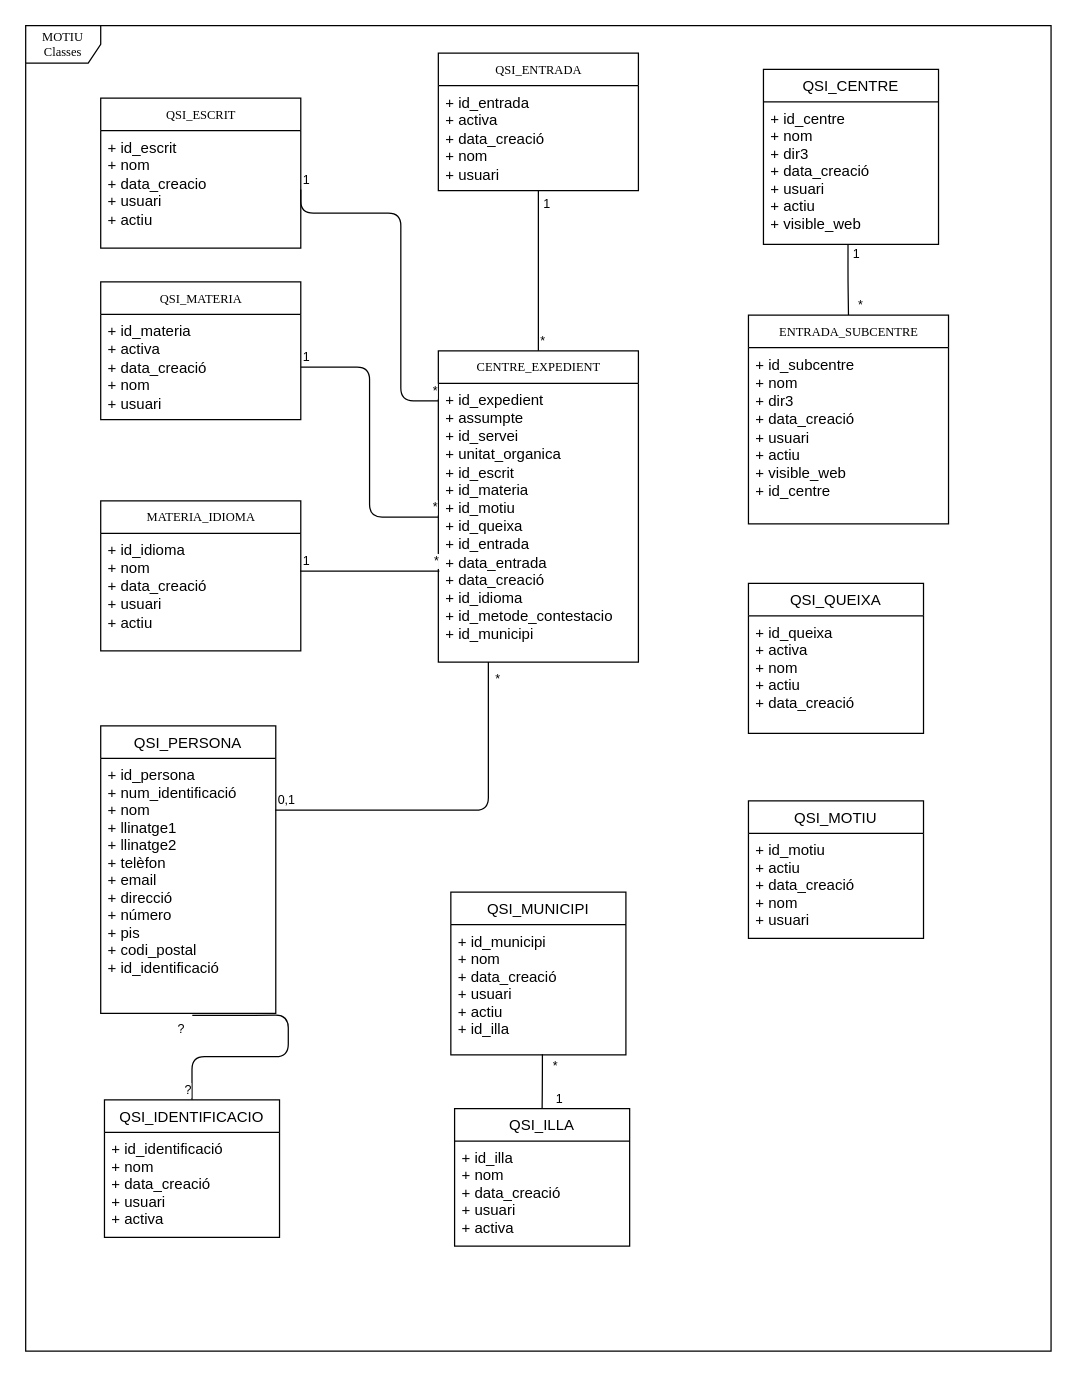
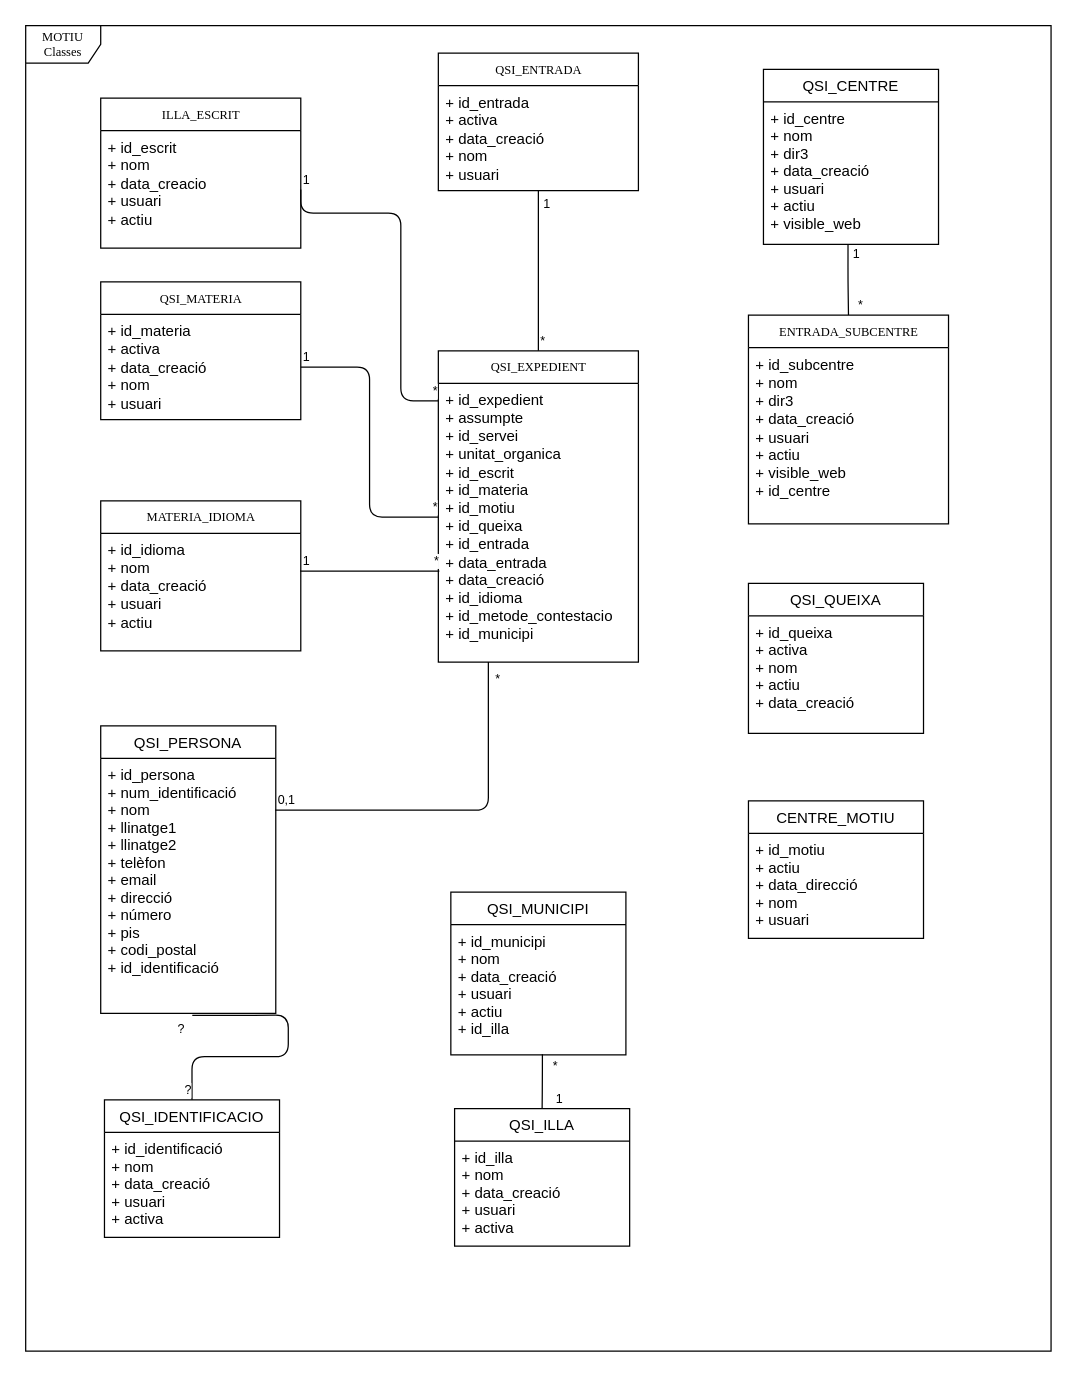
(201, 114) -> (201, 114)
(539, 367) -> (539, 367)
(835, 818) -> (835, 818)
(791, 850) -> (791, 850)
